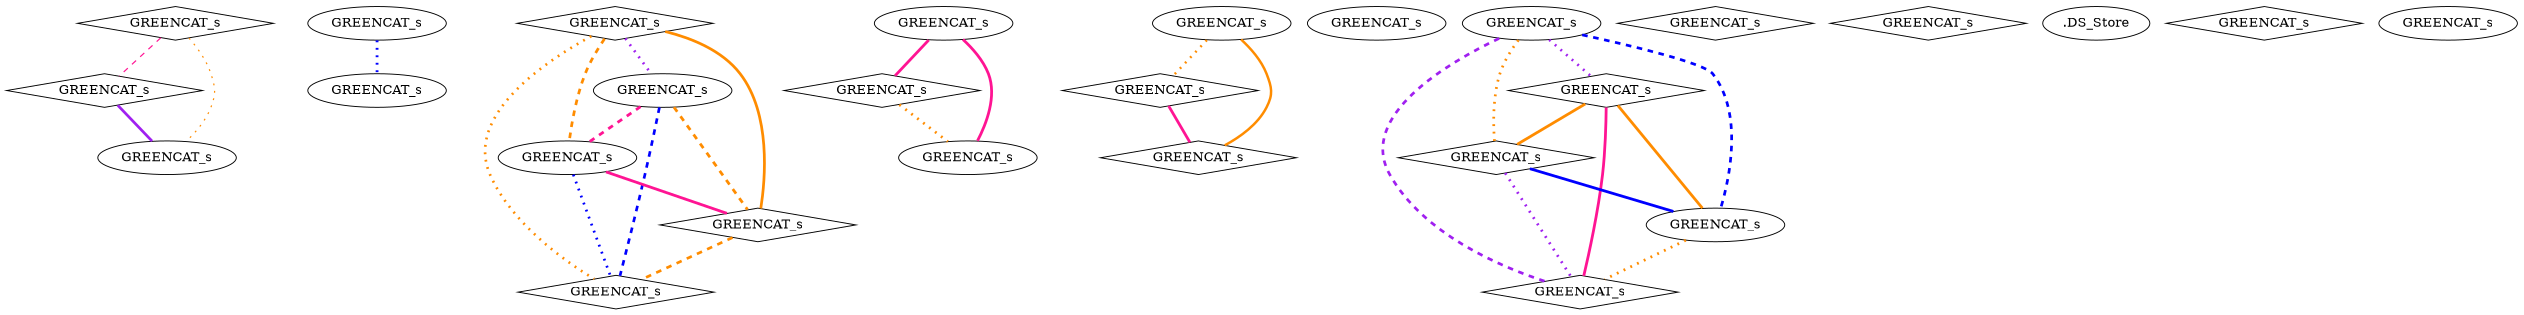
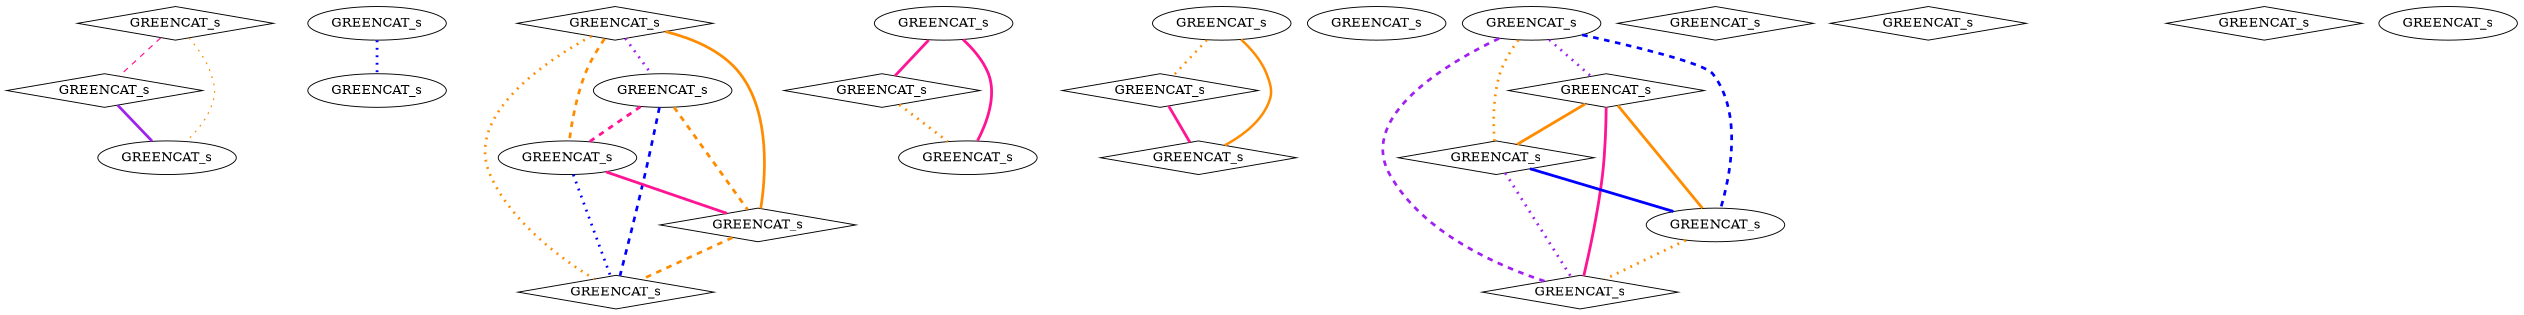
(2096, 23) -> none
